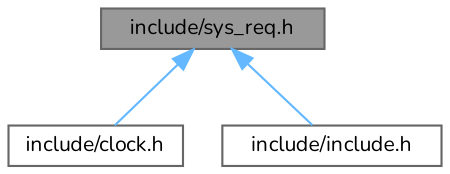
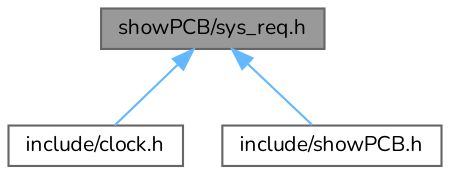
(213, 29) -> (213, 29)
(332, 146) -> (332, 146)
